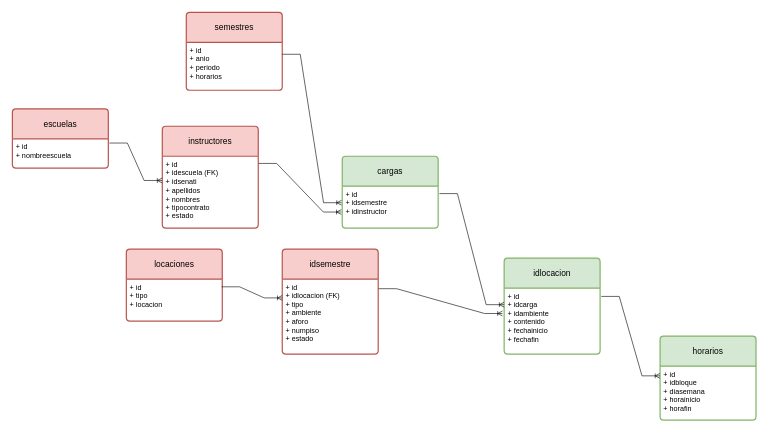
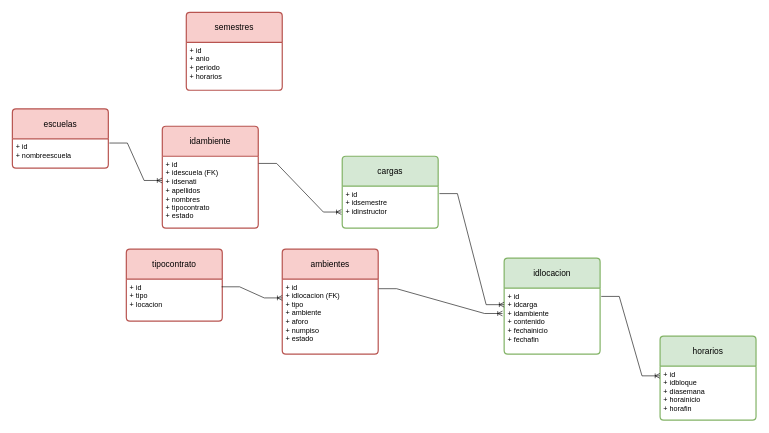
(312, 129) -> none
(210, 141) -> (210, 141)
(174, 264) -> (174, 264)
(330, 264) -> (330, 264)
